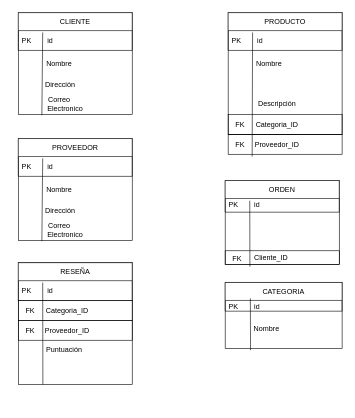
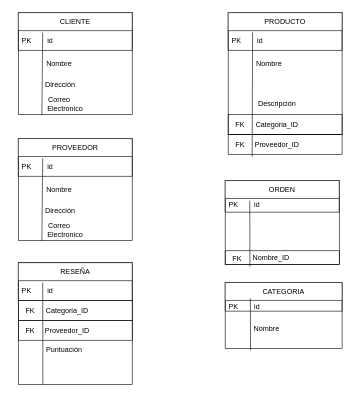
(282, 258) -> (282, 258)
